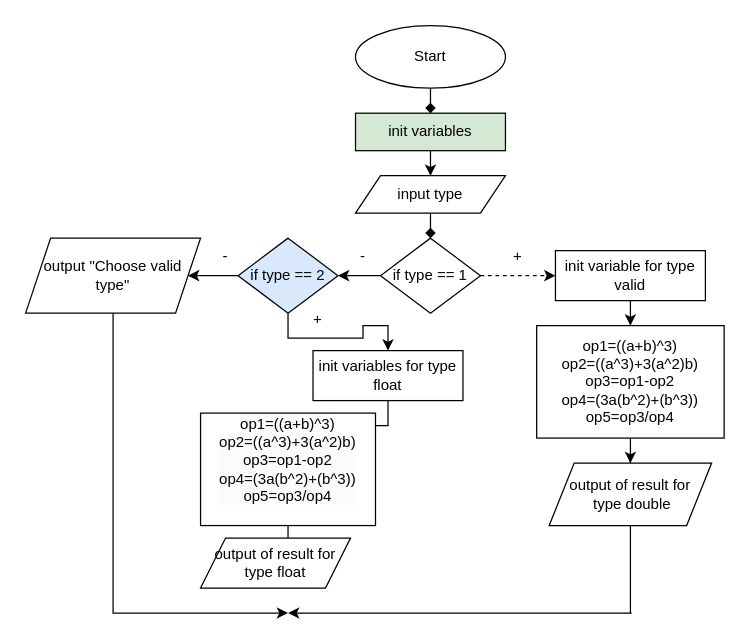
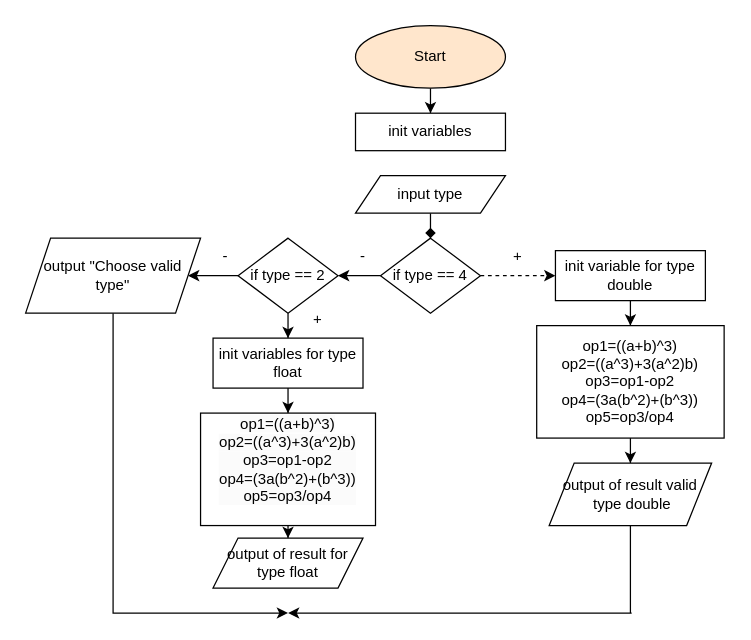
(431, 57) -> (431, 57)
(431, 102) -> (431, 103)
(431, 132) -> (431, 132)
(431, 168) -> none
(288, 276) -> (288, 276)
(431, 276) -> (431, 276)
(631, 276) -> (631, 276)
(388, 376) -> (288, 363)
(631, 494) -> (631, 494)
(276, 563) -> (288, 563)
